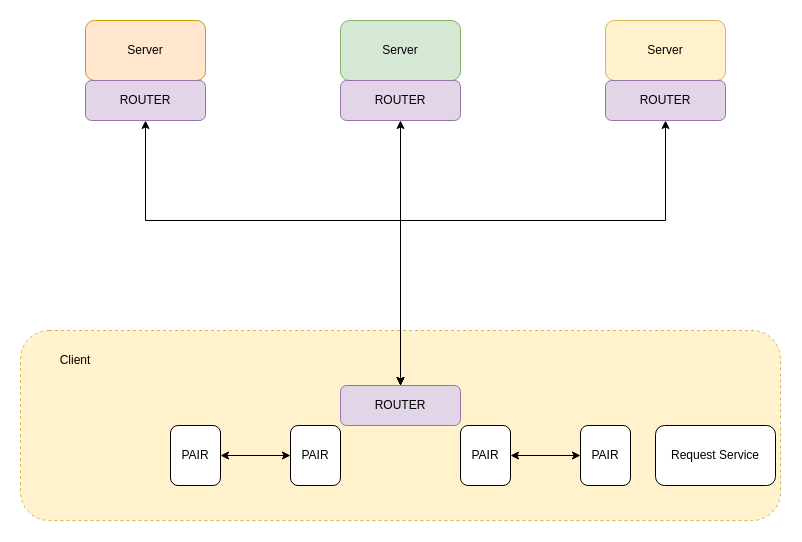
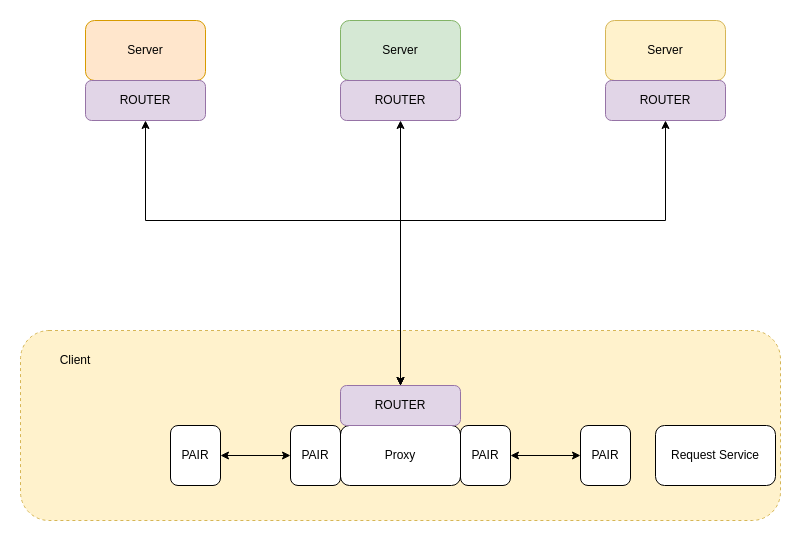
none -> (401, 456)
